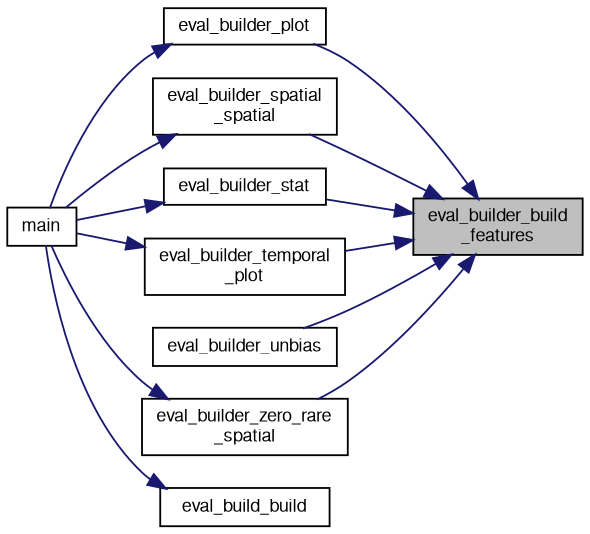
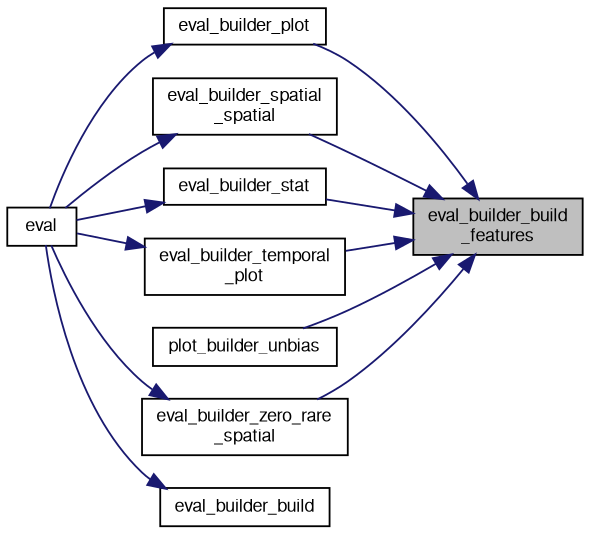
(42, 227) -> (42, 227)
(245, 347) -> (245, 347)
(245, 507) -> (245, 507)
